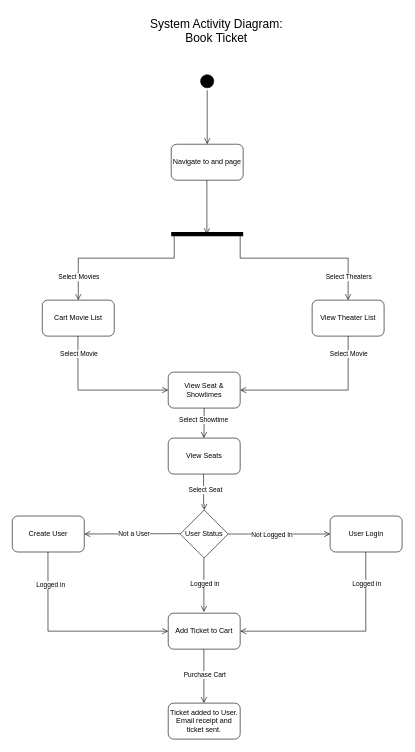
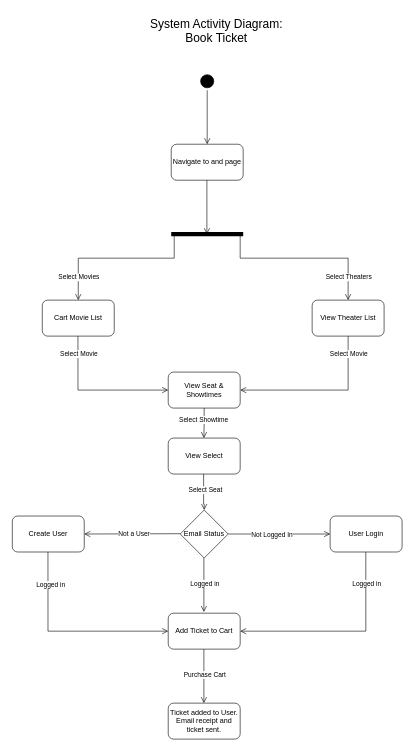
(204, 456) -> (204, 456)
(204, 534) -> (204, 534)
